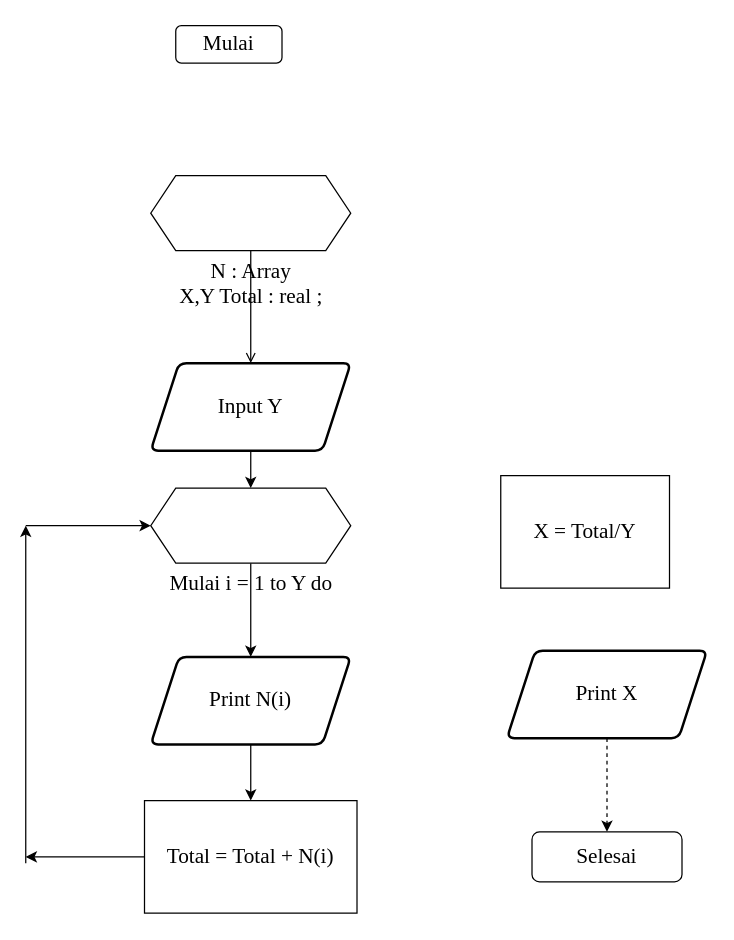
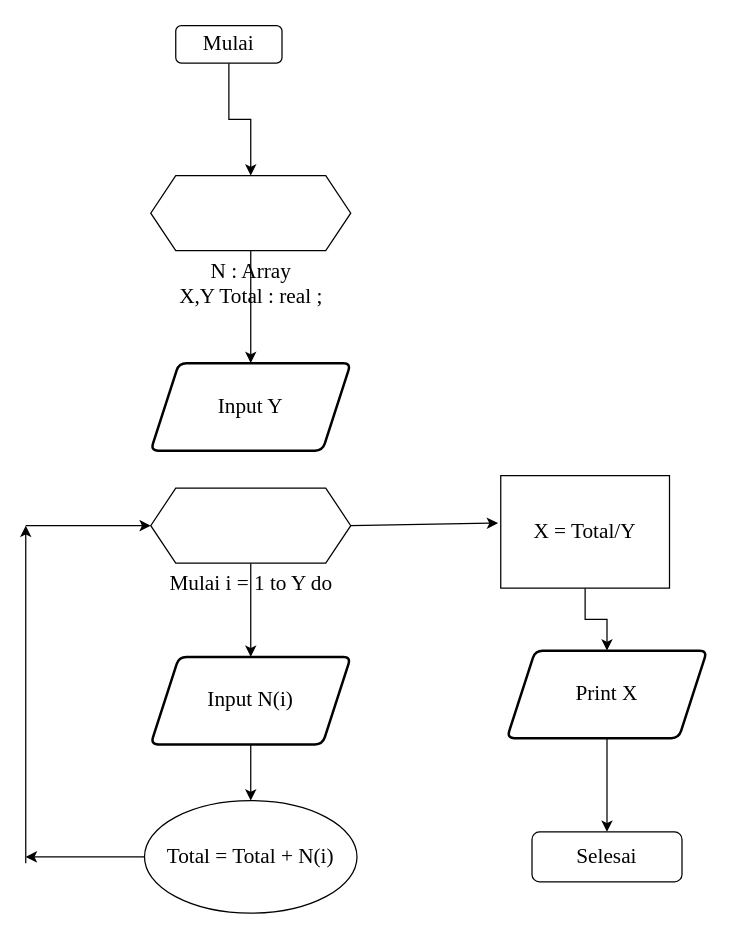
none -> (235, 119)
(251, 355) -> (251, 353)
(251, 474) -> none
none -> (420, 524)
none -> (591, 619)
(251, 701) -> (251, 701)
(607, 781) -> (607, 781)
(251, 857) -> (251, 857)
